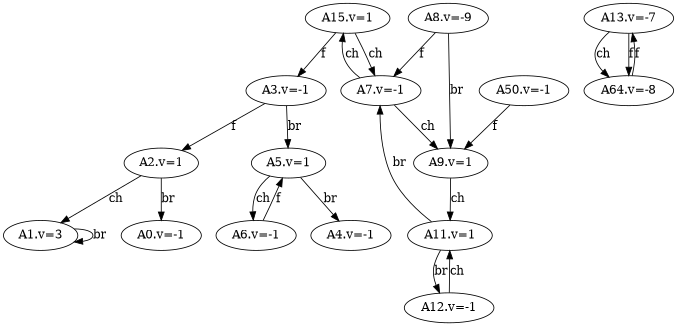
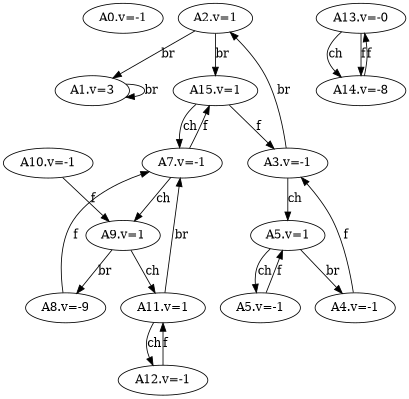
(629, 18) -> (361, 18)
(352, 54) -> (205, 127)
(449, 86) -> (97, 268)
(524, 91) -> (48, 163)
(629, 91) -> (361, 91)
(234, 127) -> (284, 91)
(294, 127) -> (295, 199)
(161, 195) -> (215, 50)
(116, 199) -> (168, 54)
none -> (339, 234)
(256, 235) -> (260, 308)
(441, 272) -> (154, 344)
(457, 272) -> (166, 344)
